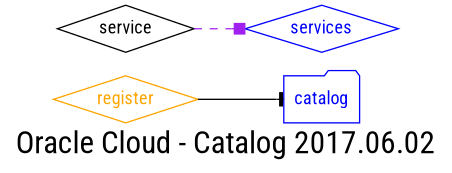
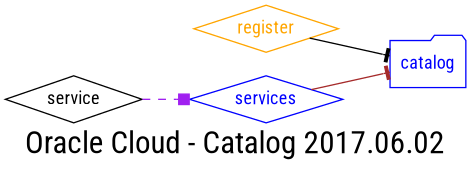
none -> (347, 82)
